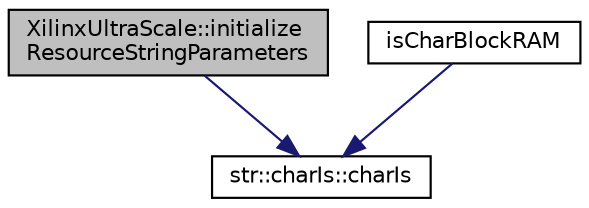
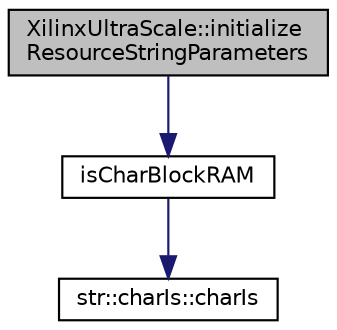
(243, 109) -> (168, 105)
